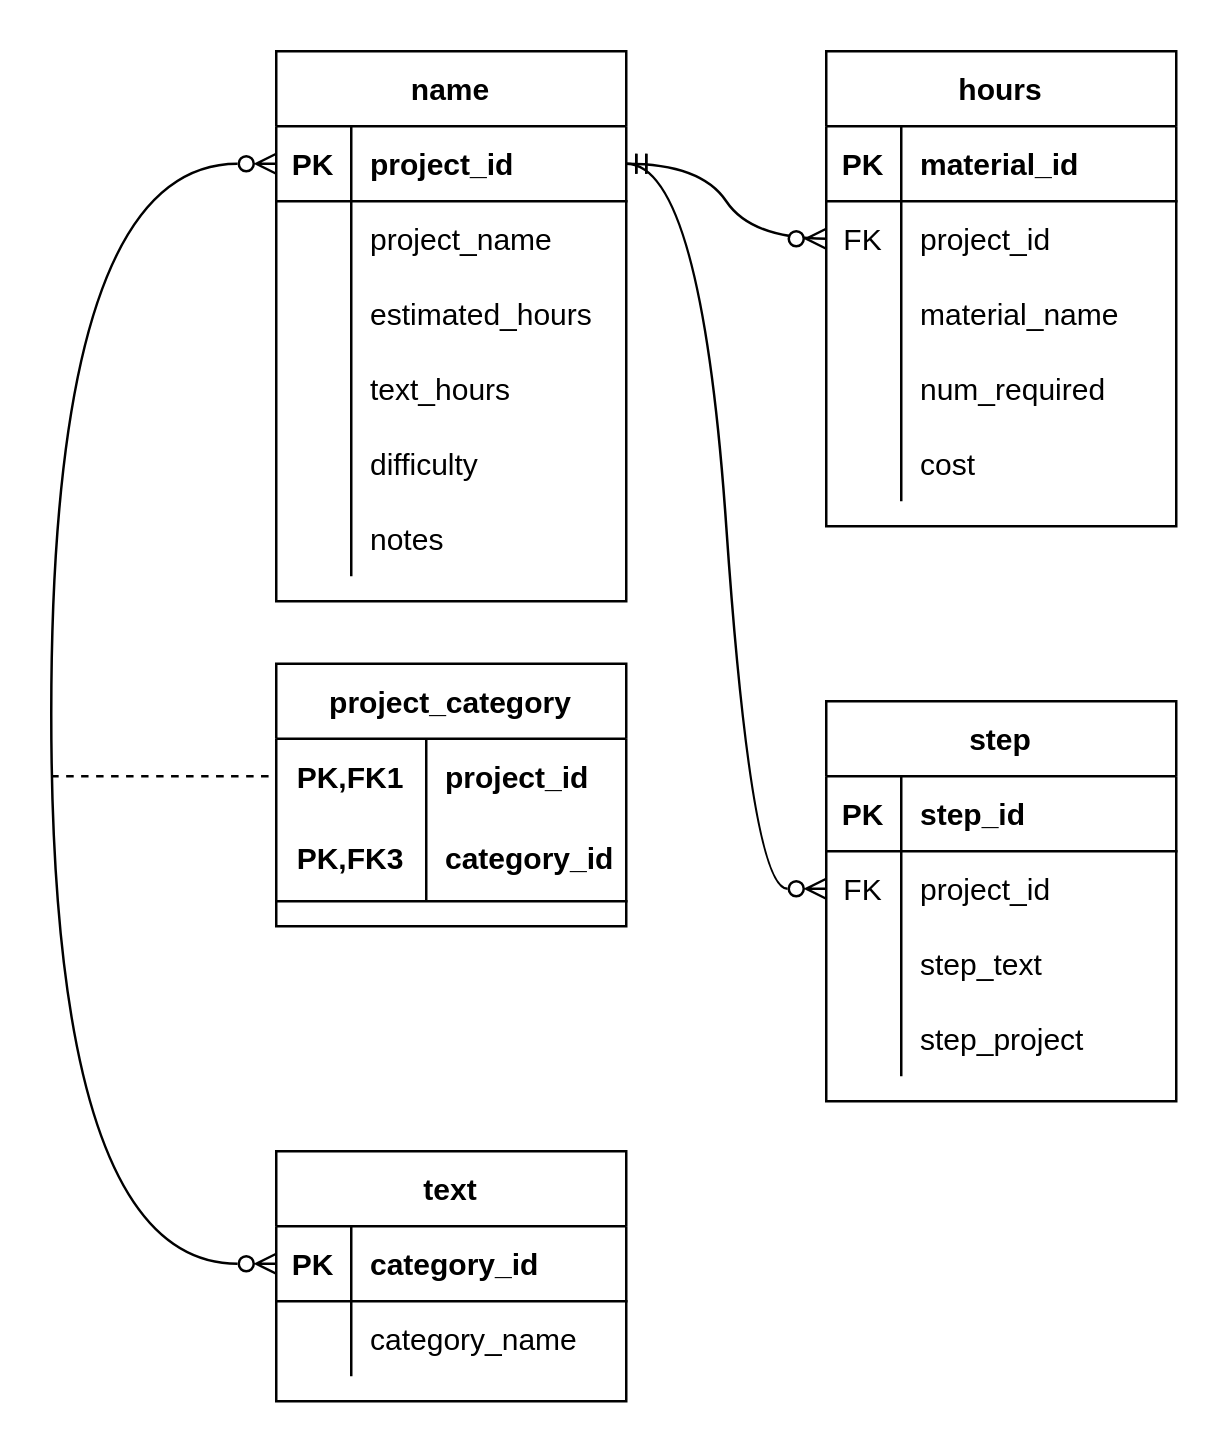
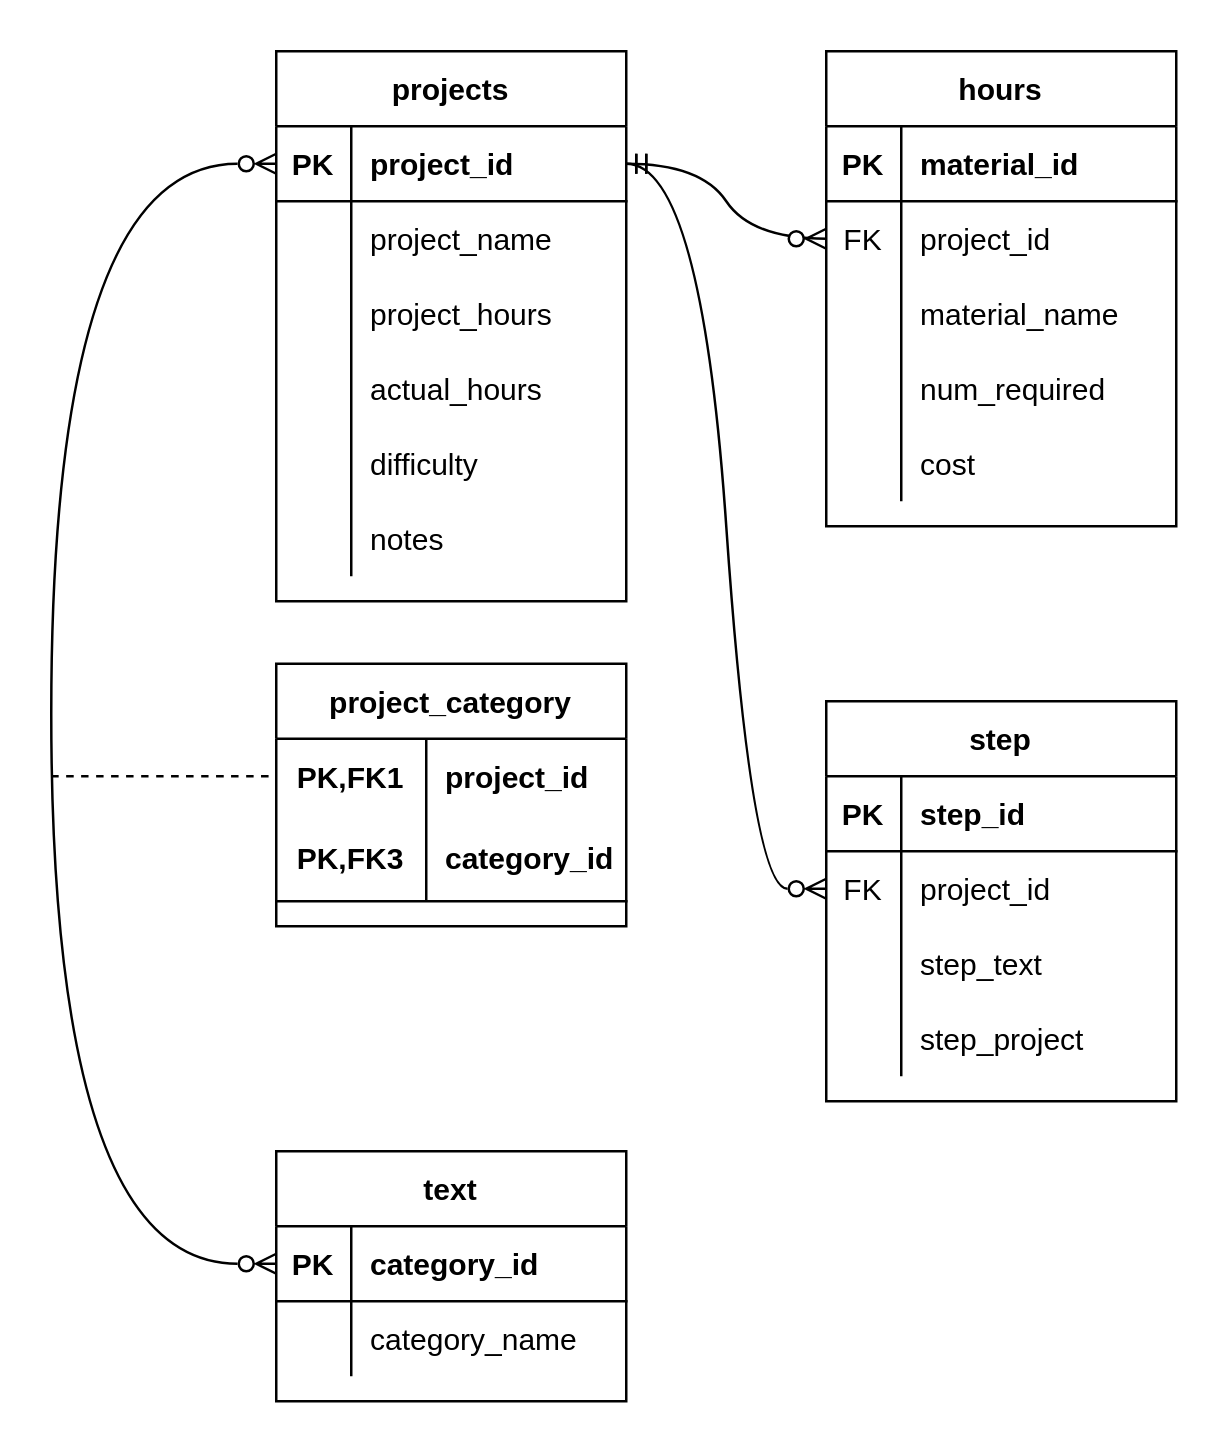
(450, 90) -> (450, 90)
(492, 315) -> (479, 315)
(454, 390) -> (467, 390)
